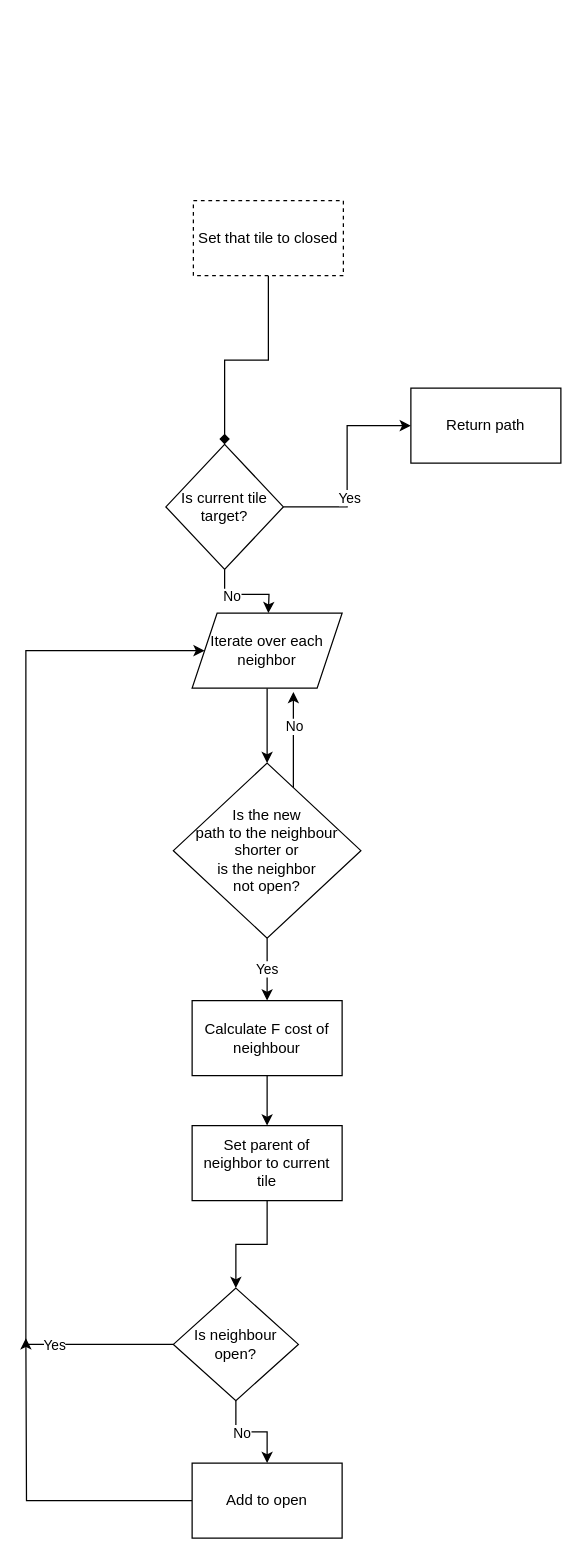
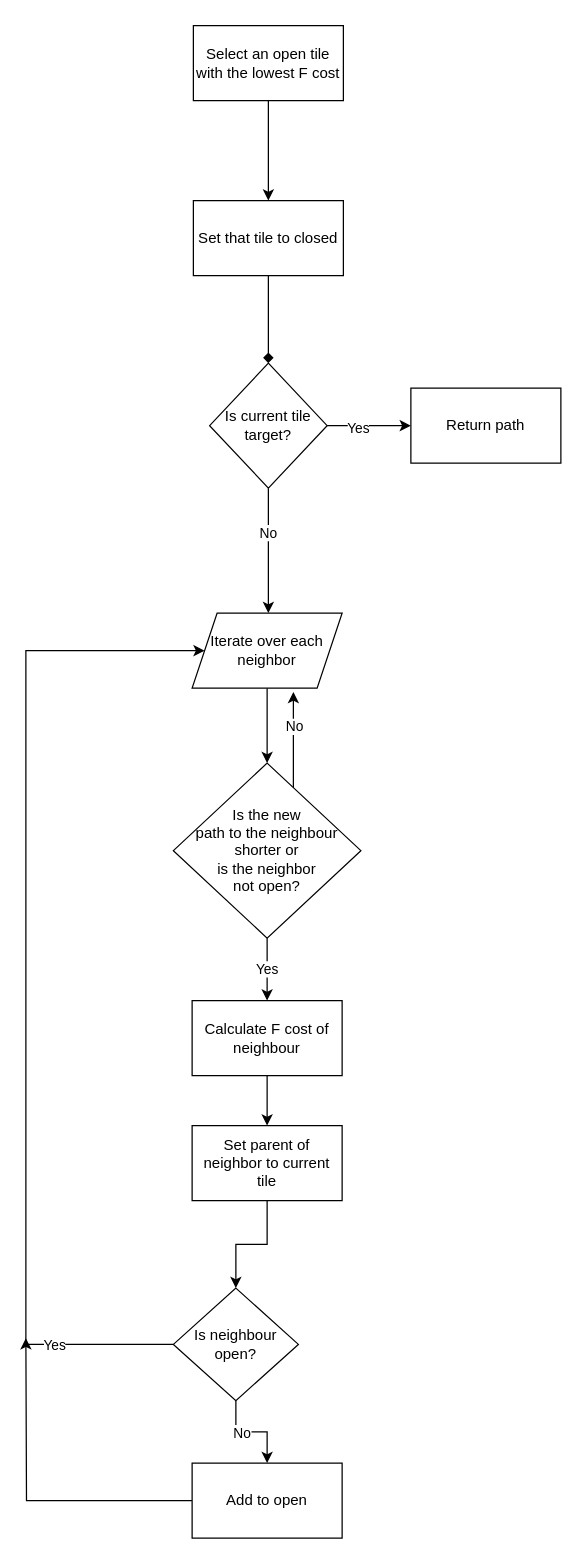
none -> (268, 63)
none -> (268, 147)
(268, 238) -> (268, 238)
(224, 507) -> (268, 426)
